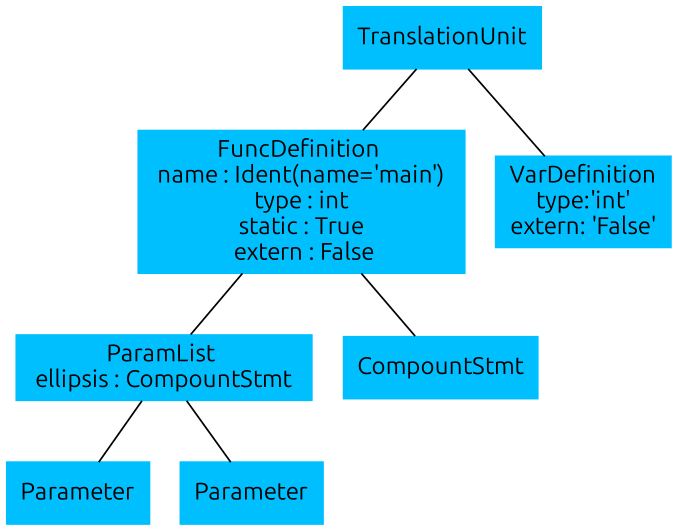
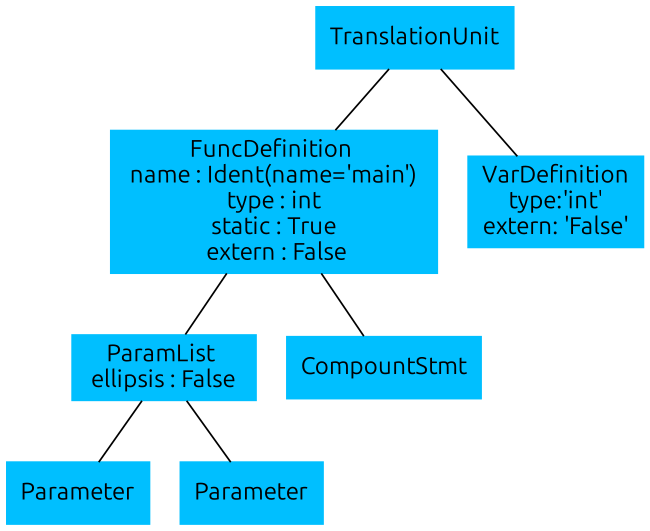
(164, 368) -> (164, 368)
